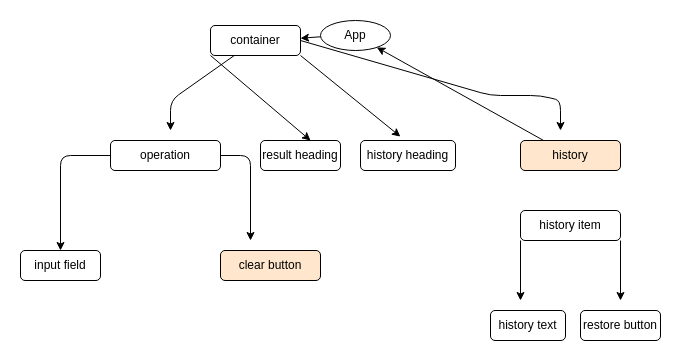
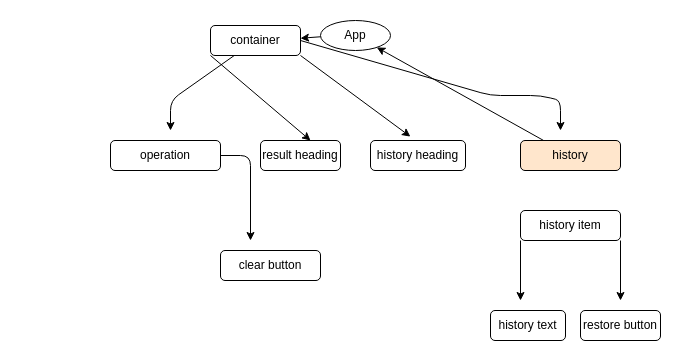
(408, 156) -> (418, 156)
(61, 180) -> none
(61, 266) -> none
(271, 266) -> (271, 266)
